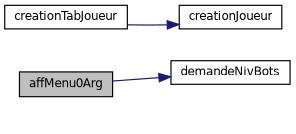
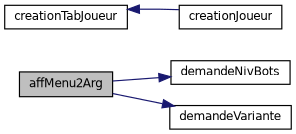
(147, 25) -> (159, 9)
(66, 84) -> (66, 84)
none -> (231, 117)
